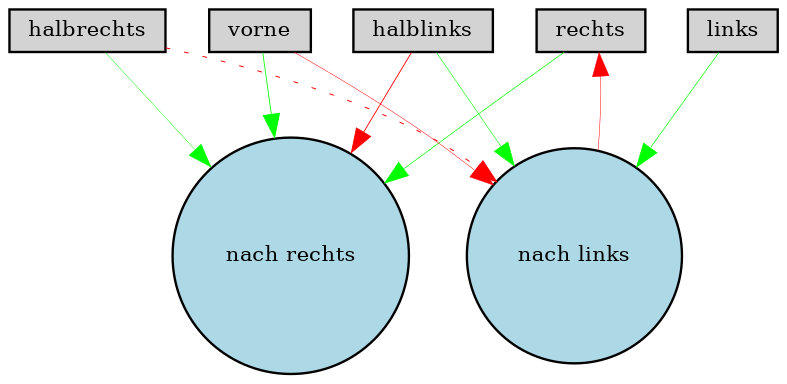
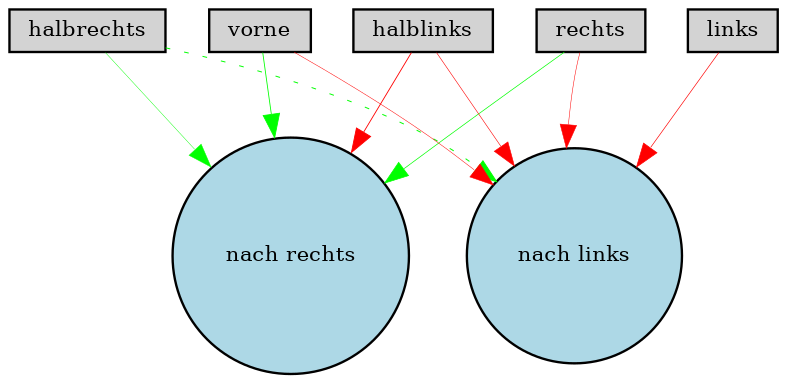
(328, 93) -> (328, 93)
(469, 99) -> (469, 99)
(685, 100) -> (685, 100)
(600, 113) -> (573, 88)
